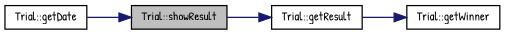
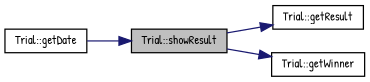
(378, 17) -> (243, 52)
